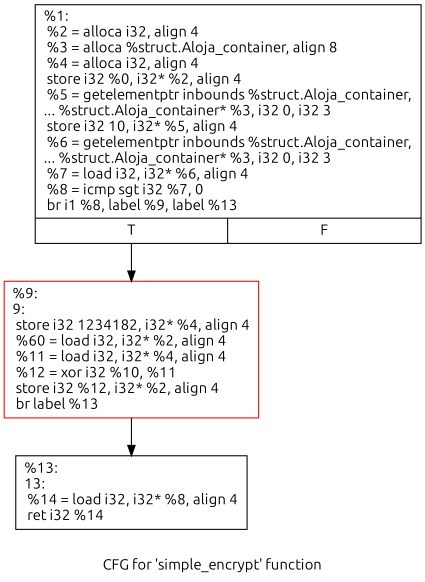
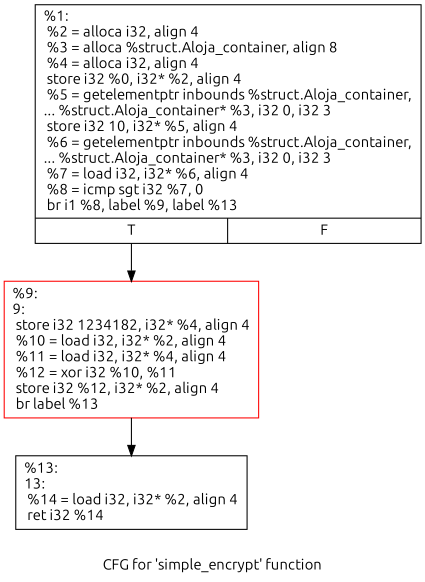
(120, 341) -> (120, 341)
(131, 500) -> (131, 500)
